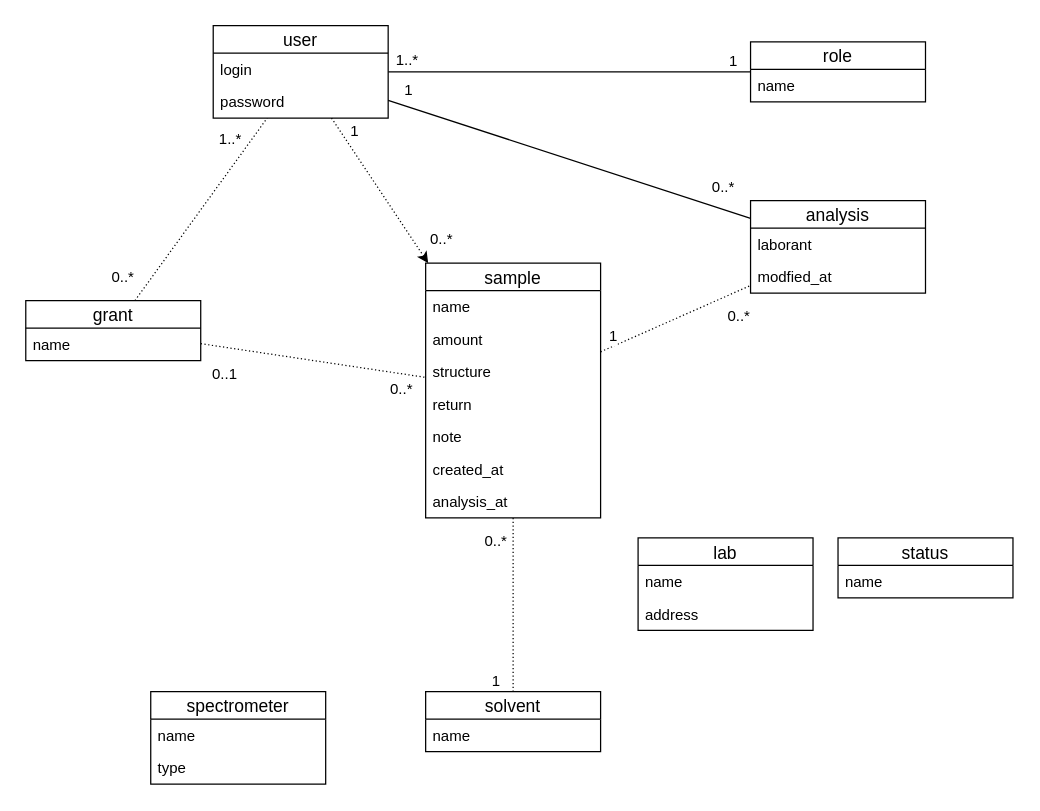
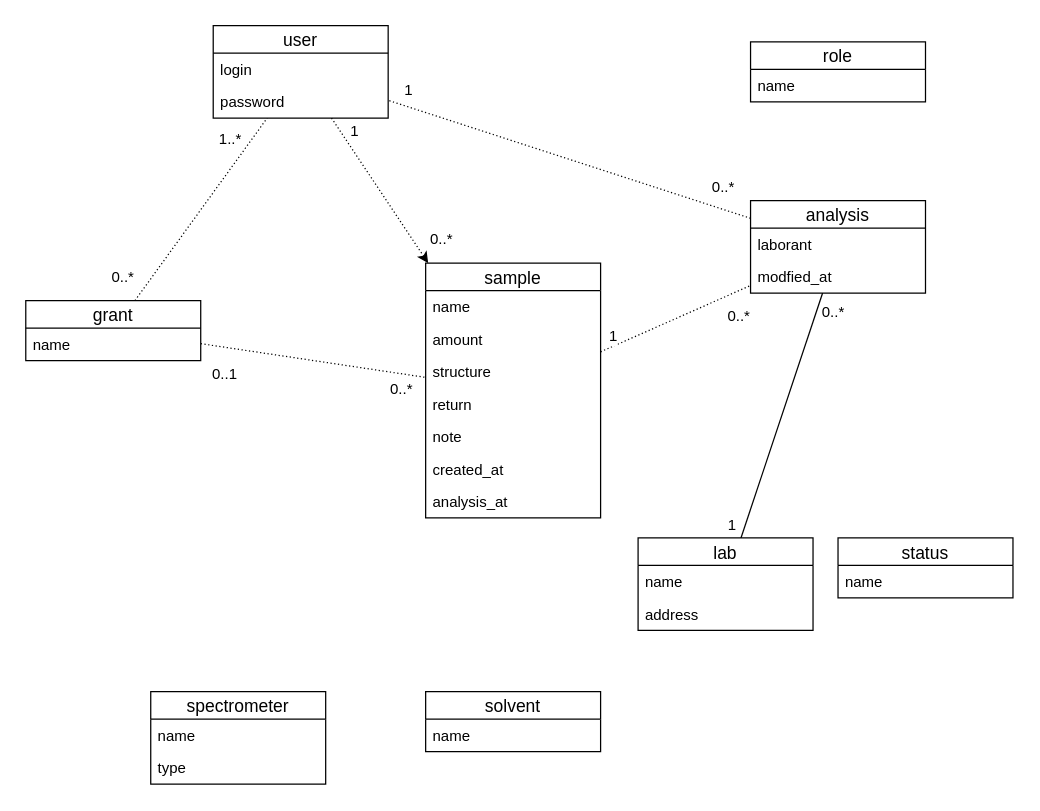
(569, 72) -> none
(568, 159) -> (568, 159)
none -> (782, 416)
(513, 604) -> none
